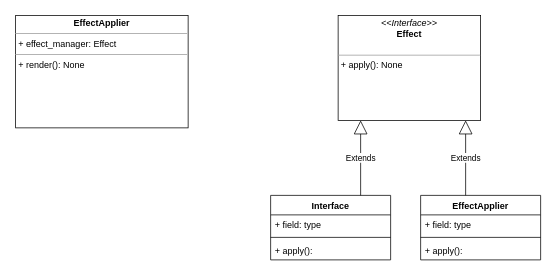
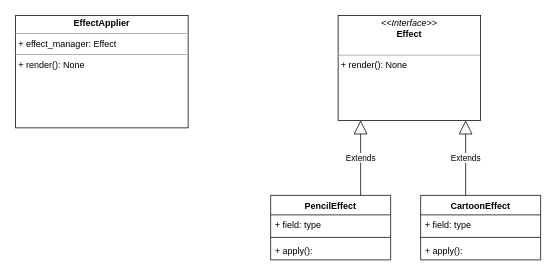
(371, 32) -> (375, 32)
(330, 206) -> (330, 206)
(480, 206) -> (480, 206)
